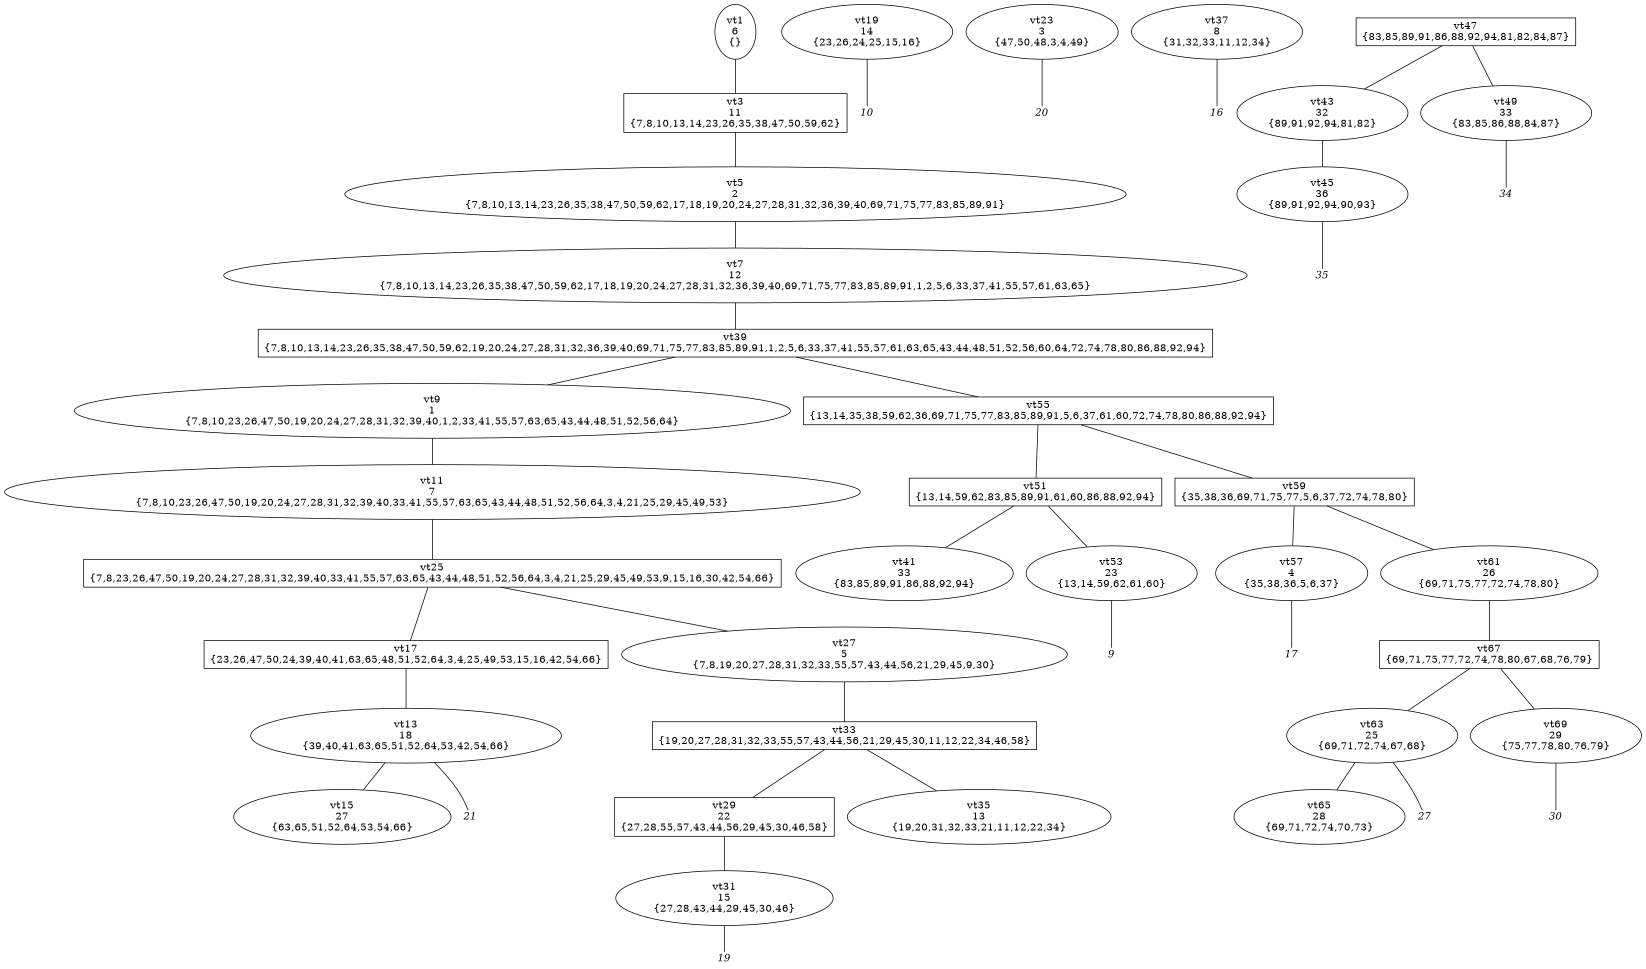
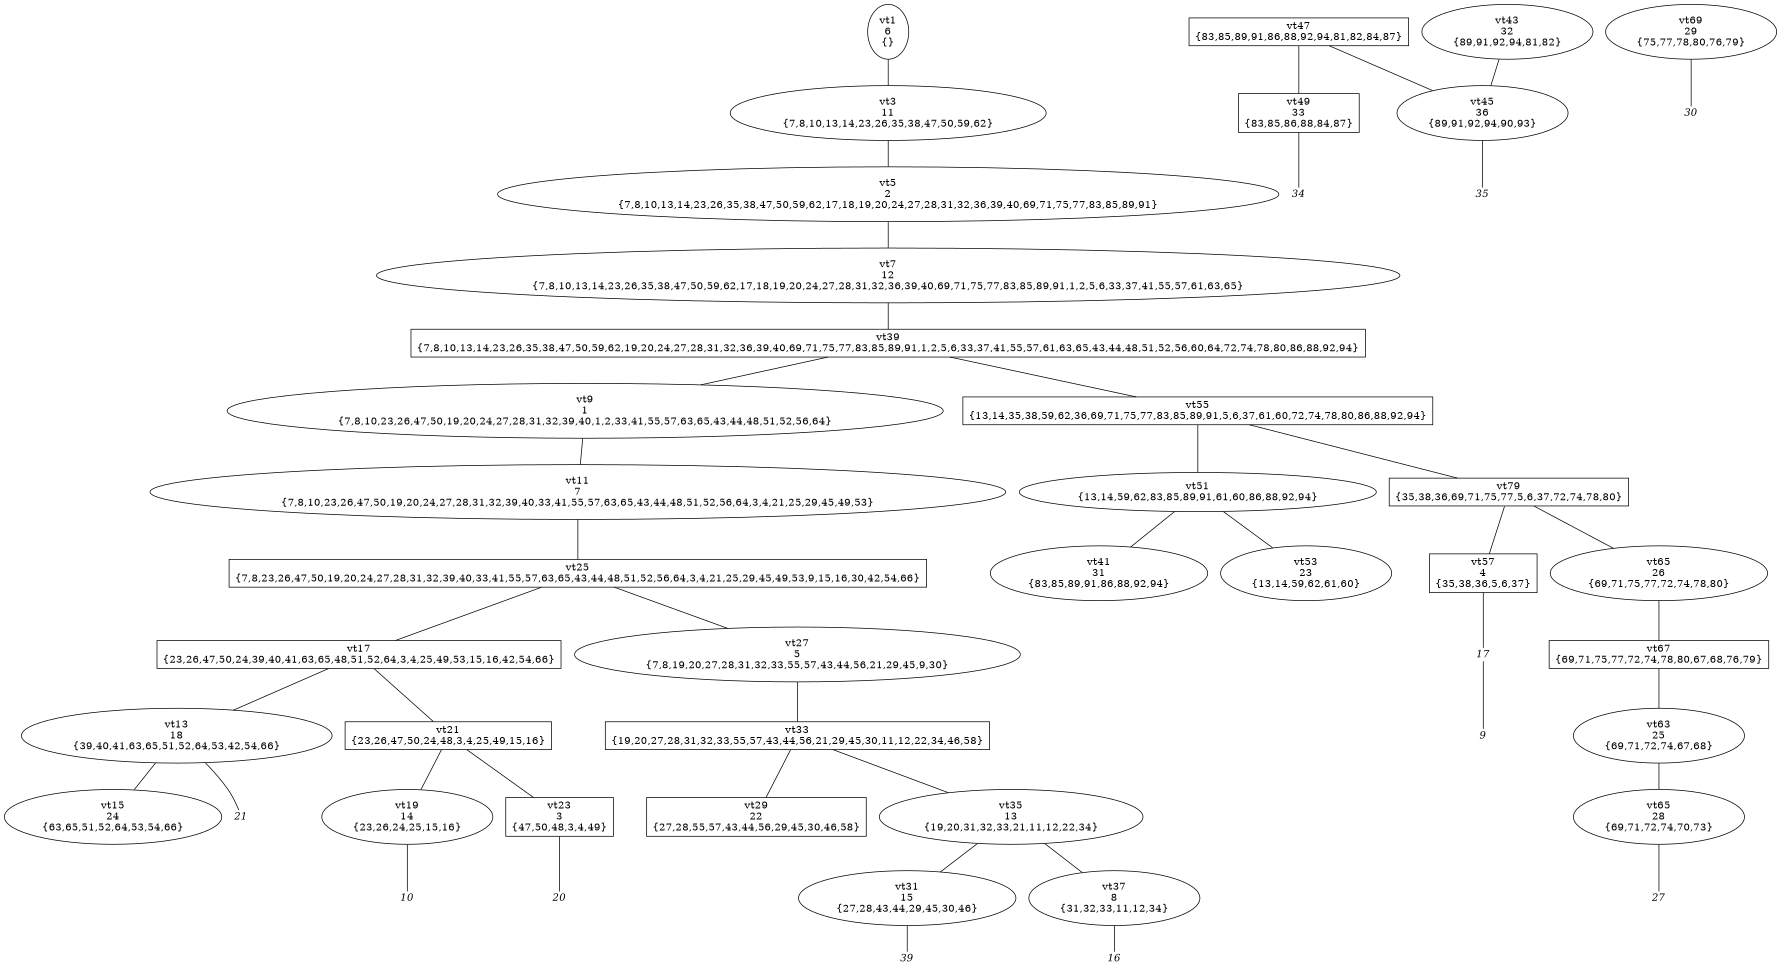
(1042, 32) -> (560, 817)
(1403, 67) -> (1381, 68)
(735, 113) -> (888, 113)
(1506, 113) -> (1299, 113)
(1036, 492) -> (1198, 492)
(1295, 492) -> (1509, 492)
(905, 573) -> (1099, 573)
(1292, 573) -> (1483, 573)
(1489, 573) -> (1659, 573)
(1112, 624) -> (1483, 695)
(1517, 689) -> none
none -> (448, 736)
(1409, 785) -> (1659, 868)
(342, 817) -> (113, 817)
(724, 853) -> (959, 858)
none -> (1063, 858)
(724, 958) -> (907, 958)
